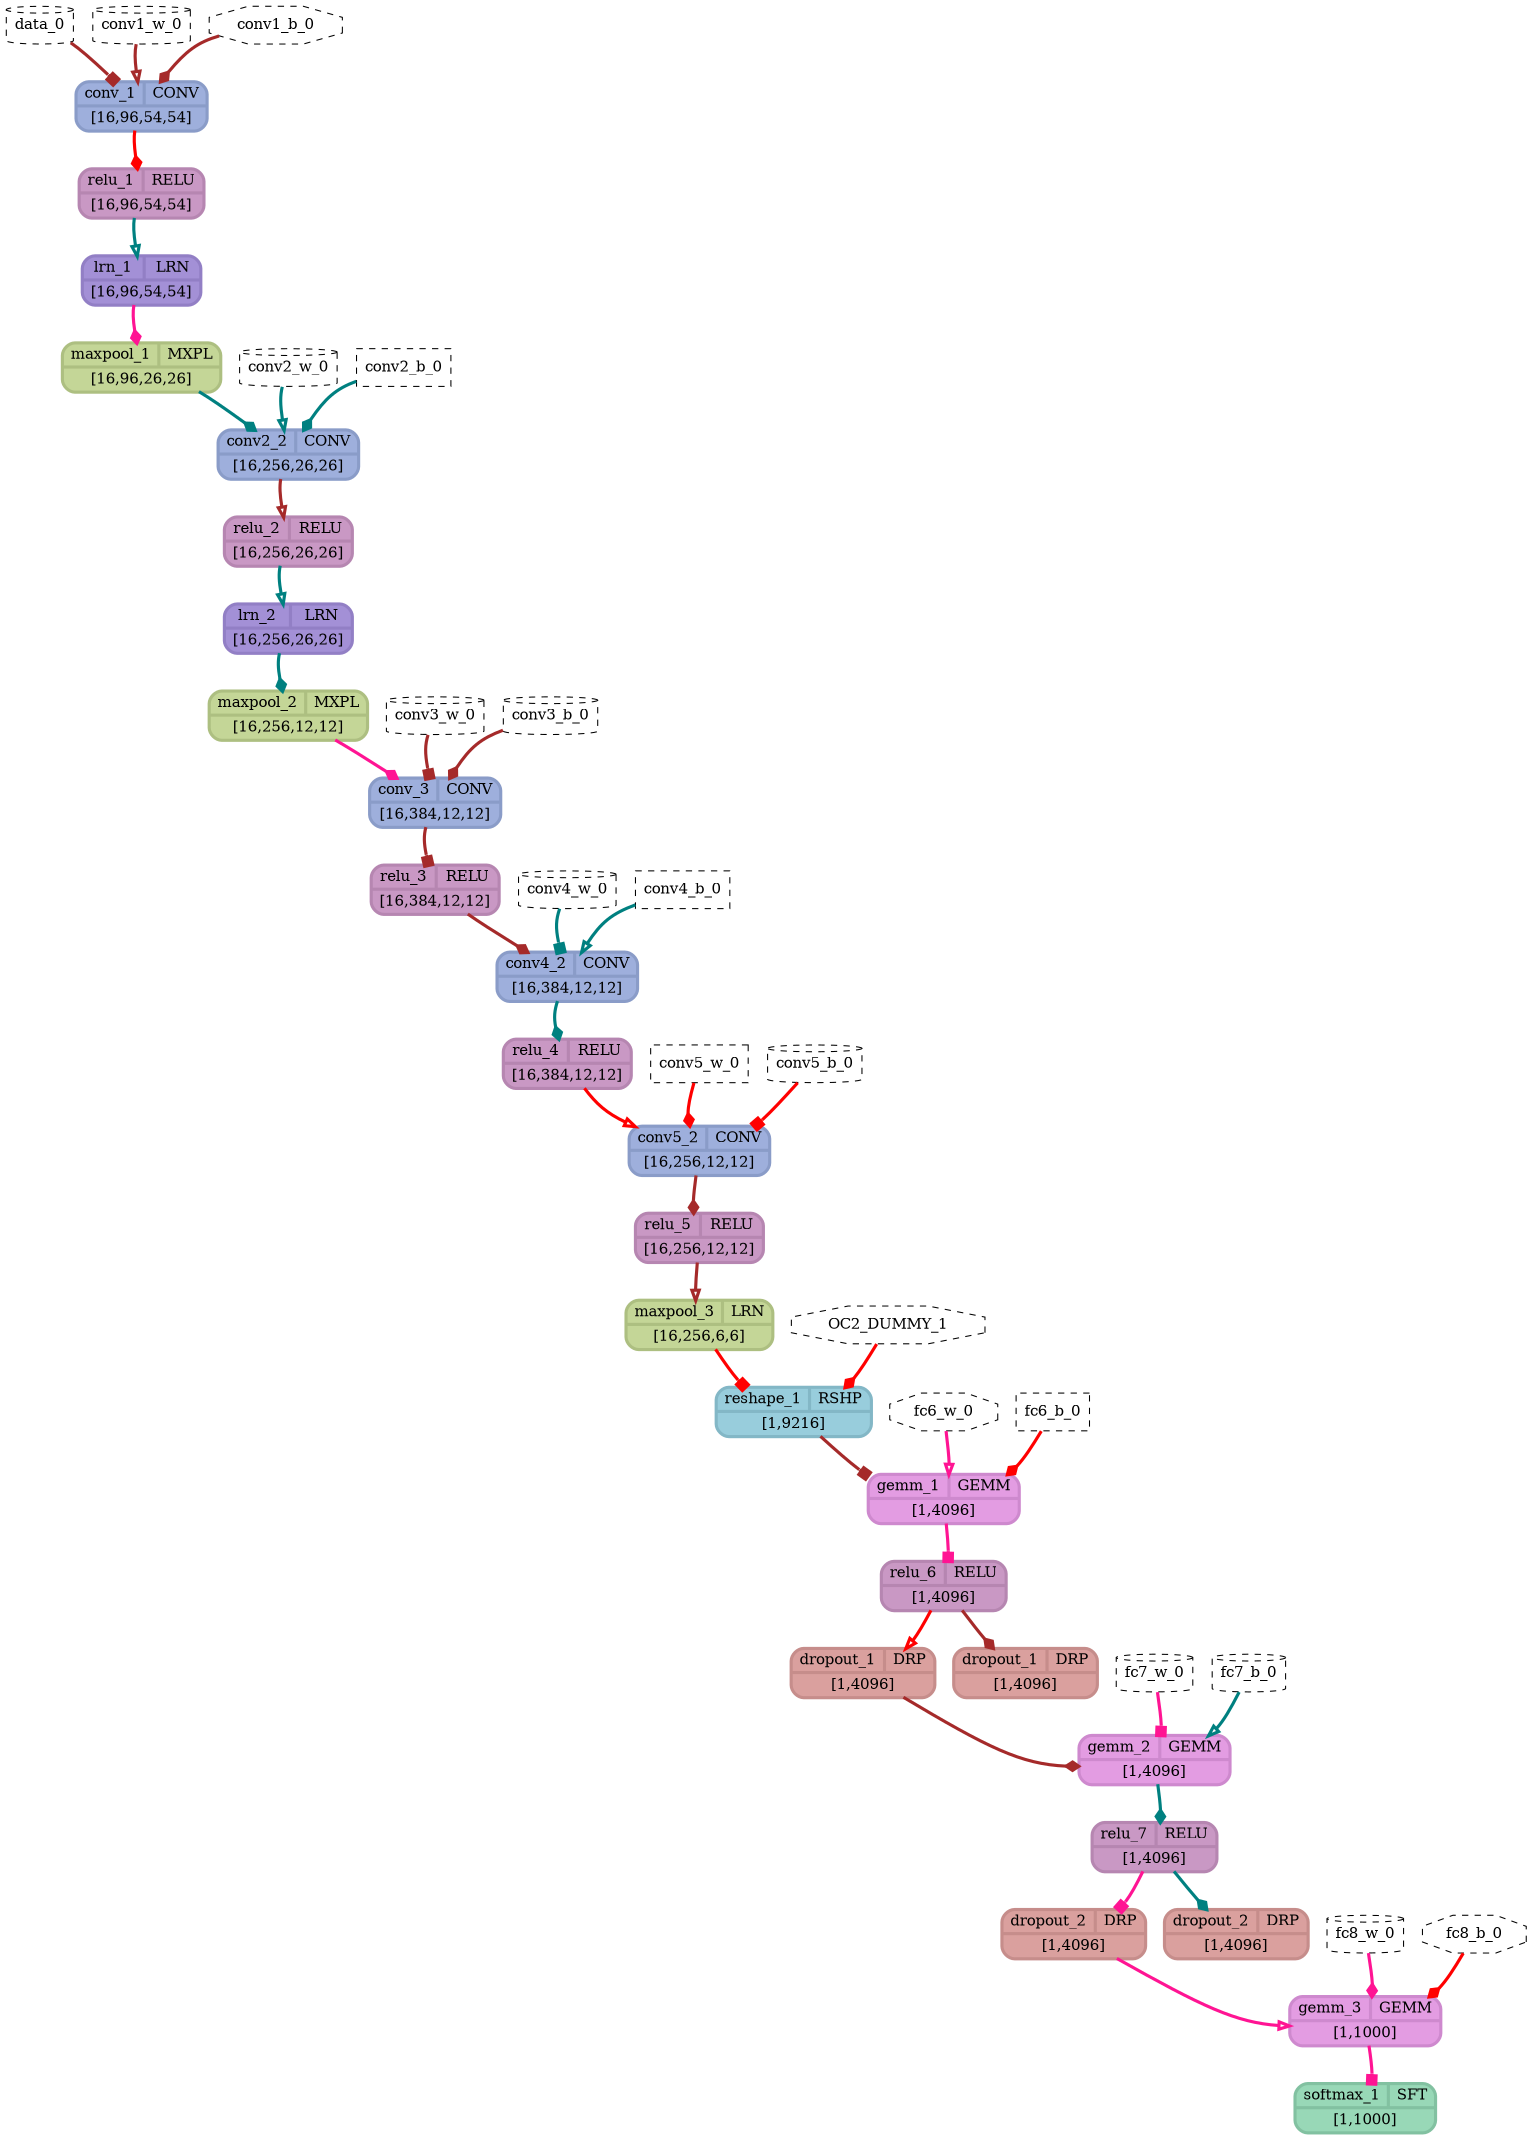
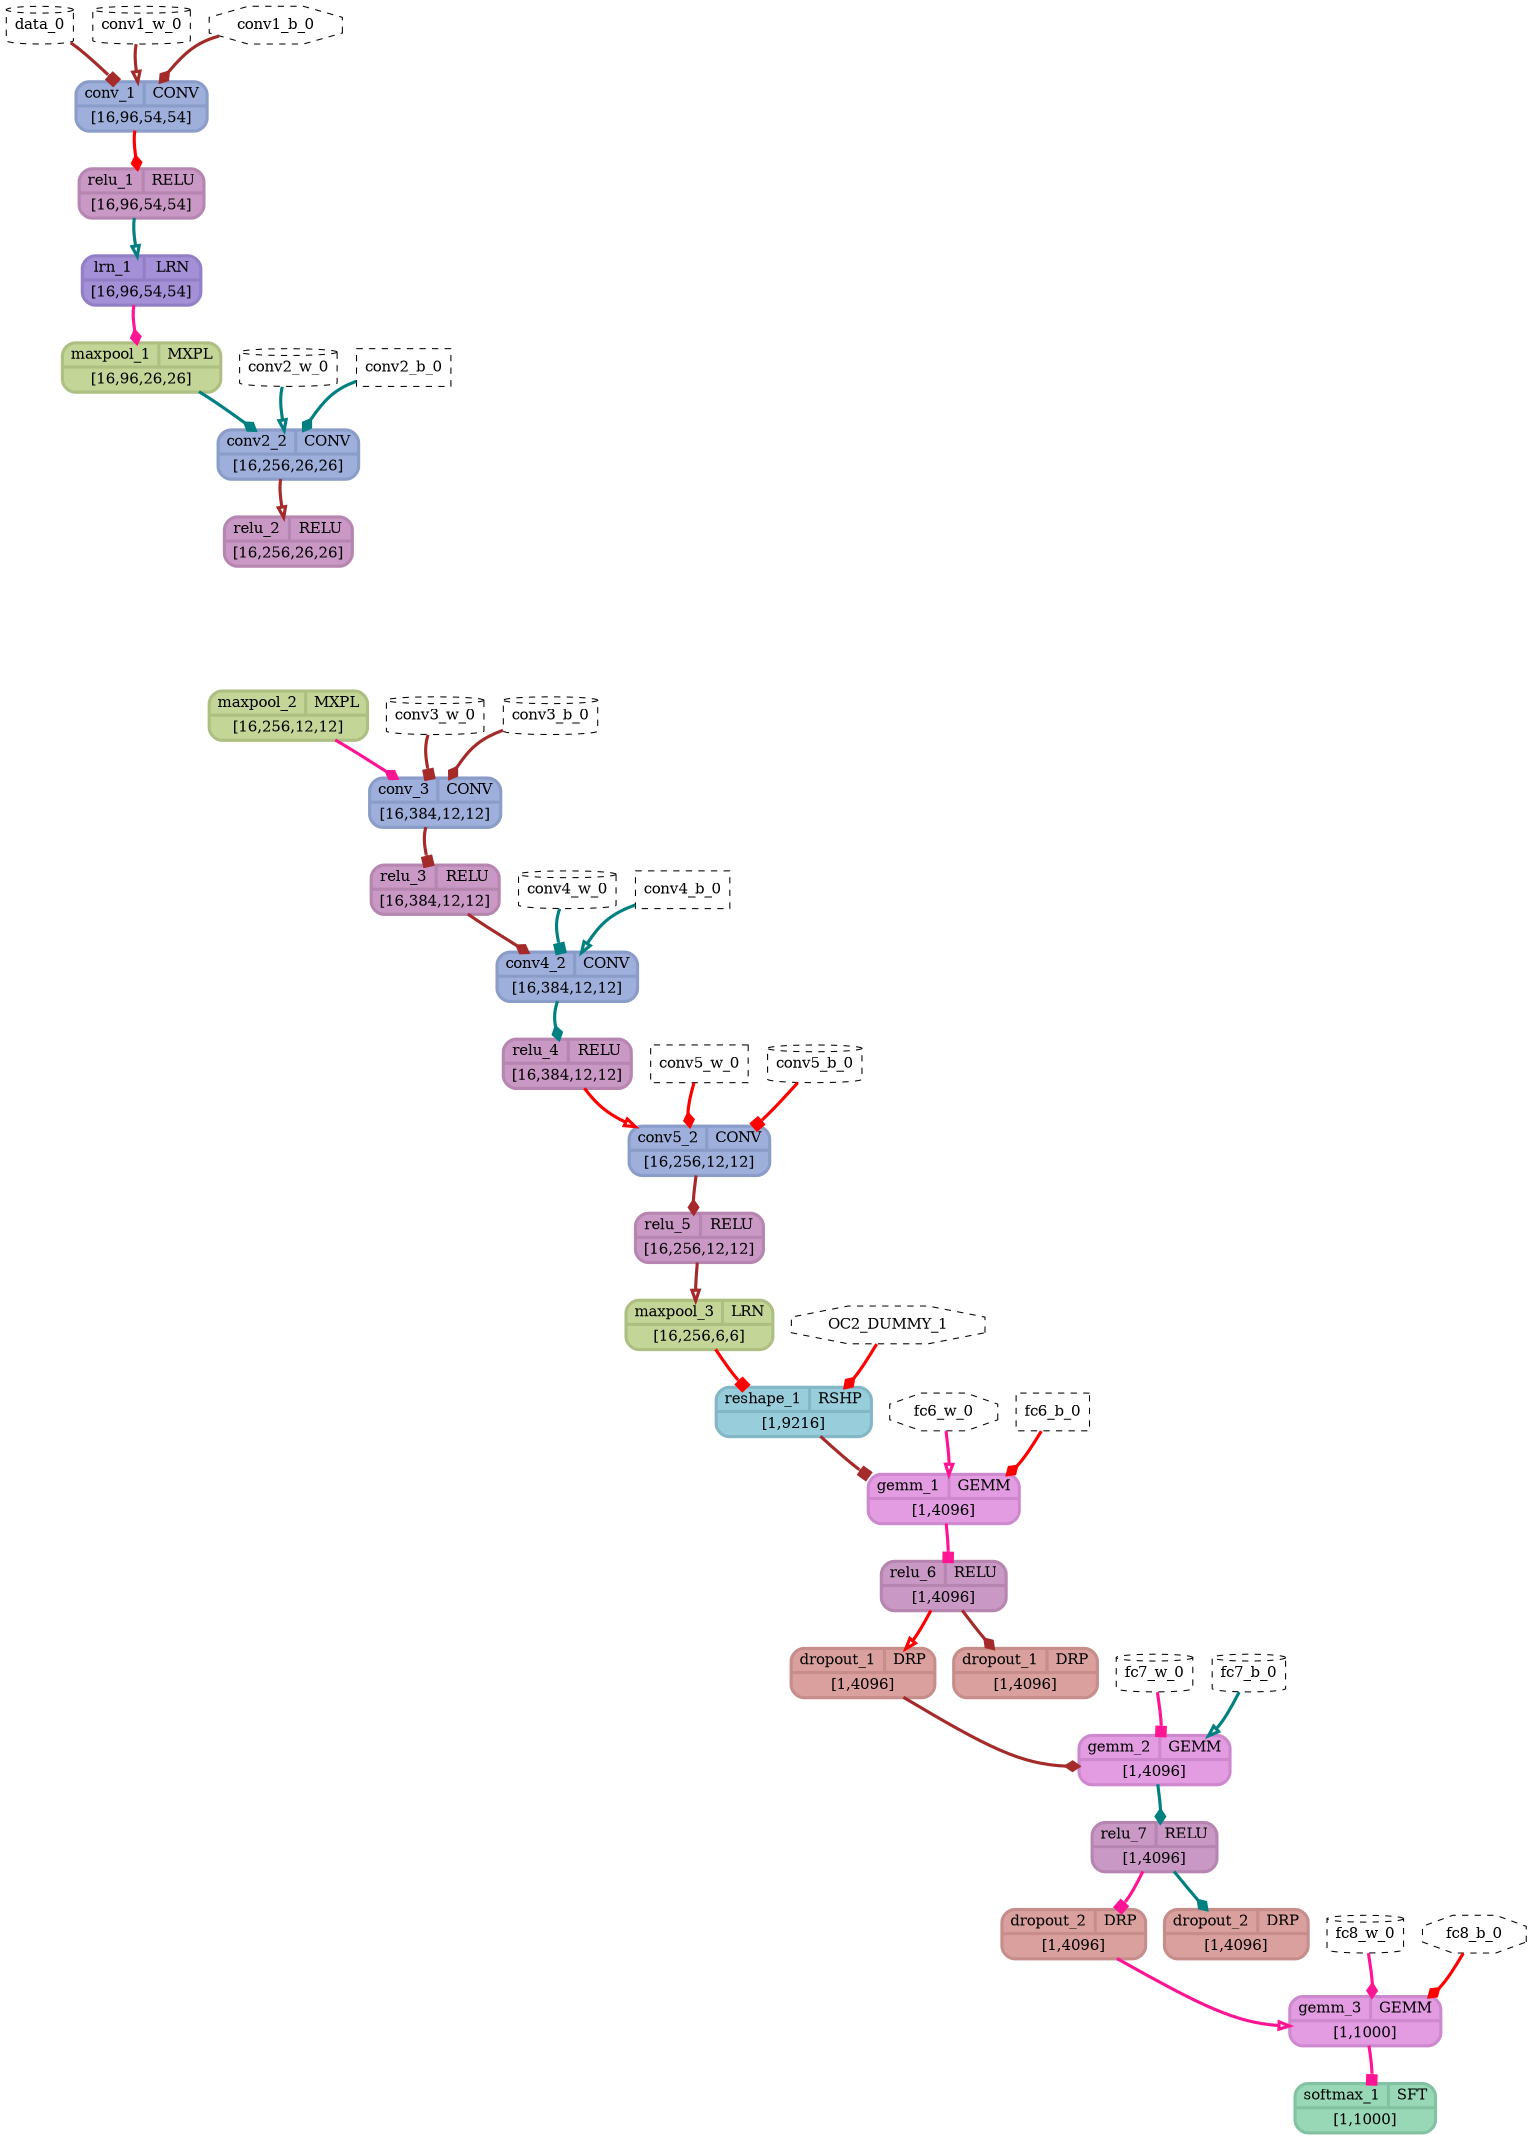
(288, 629) -> none
